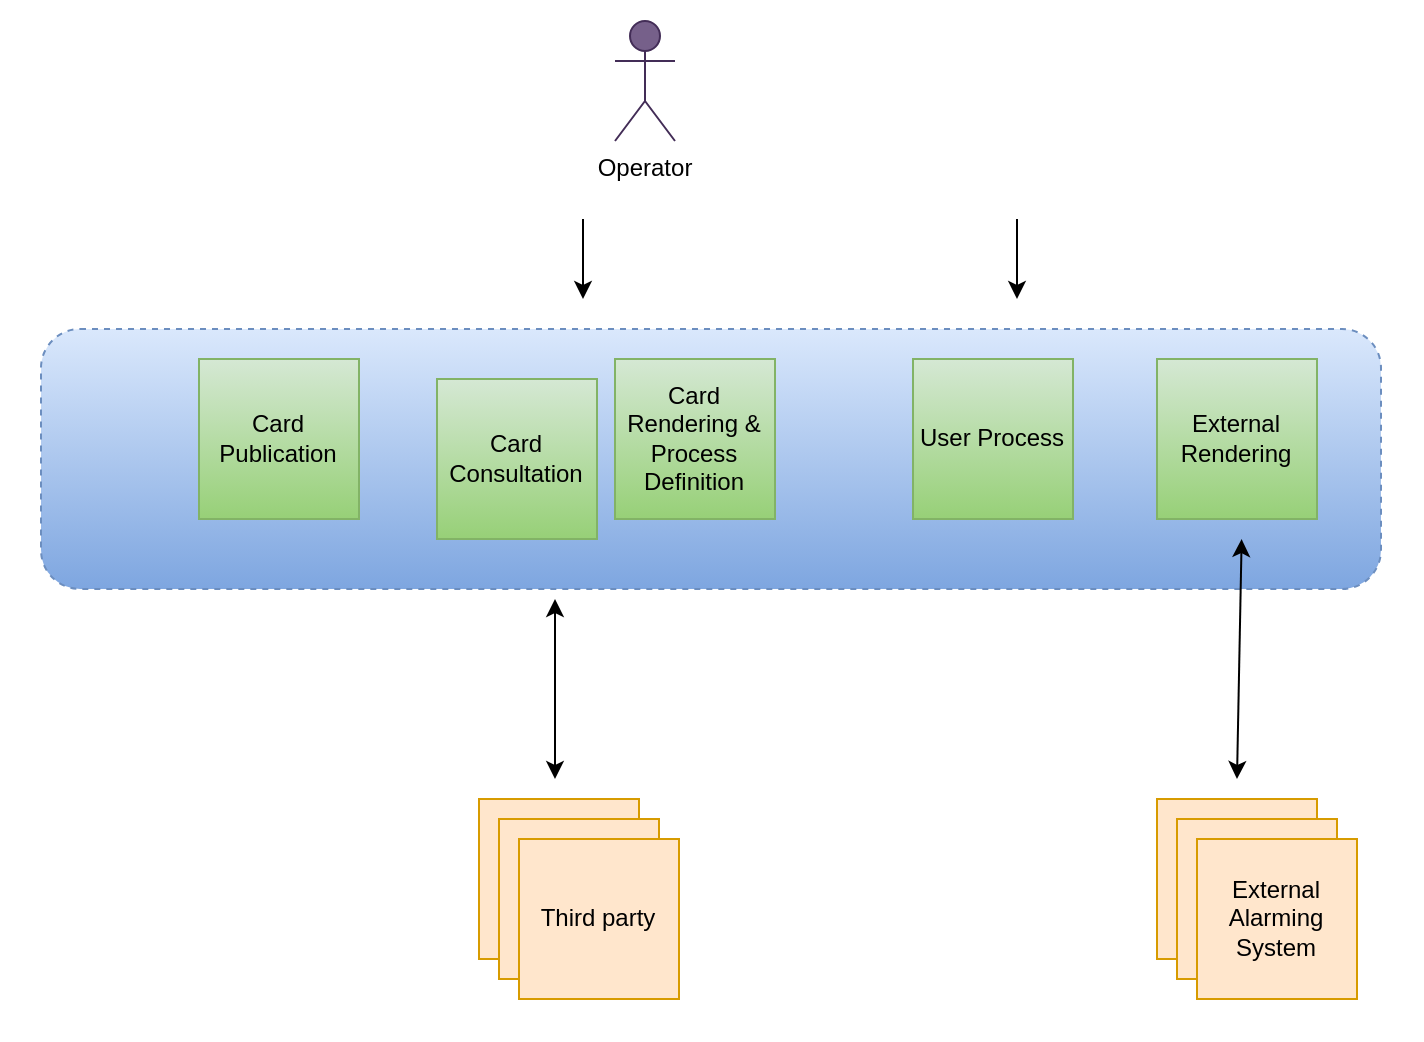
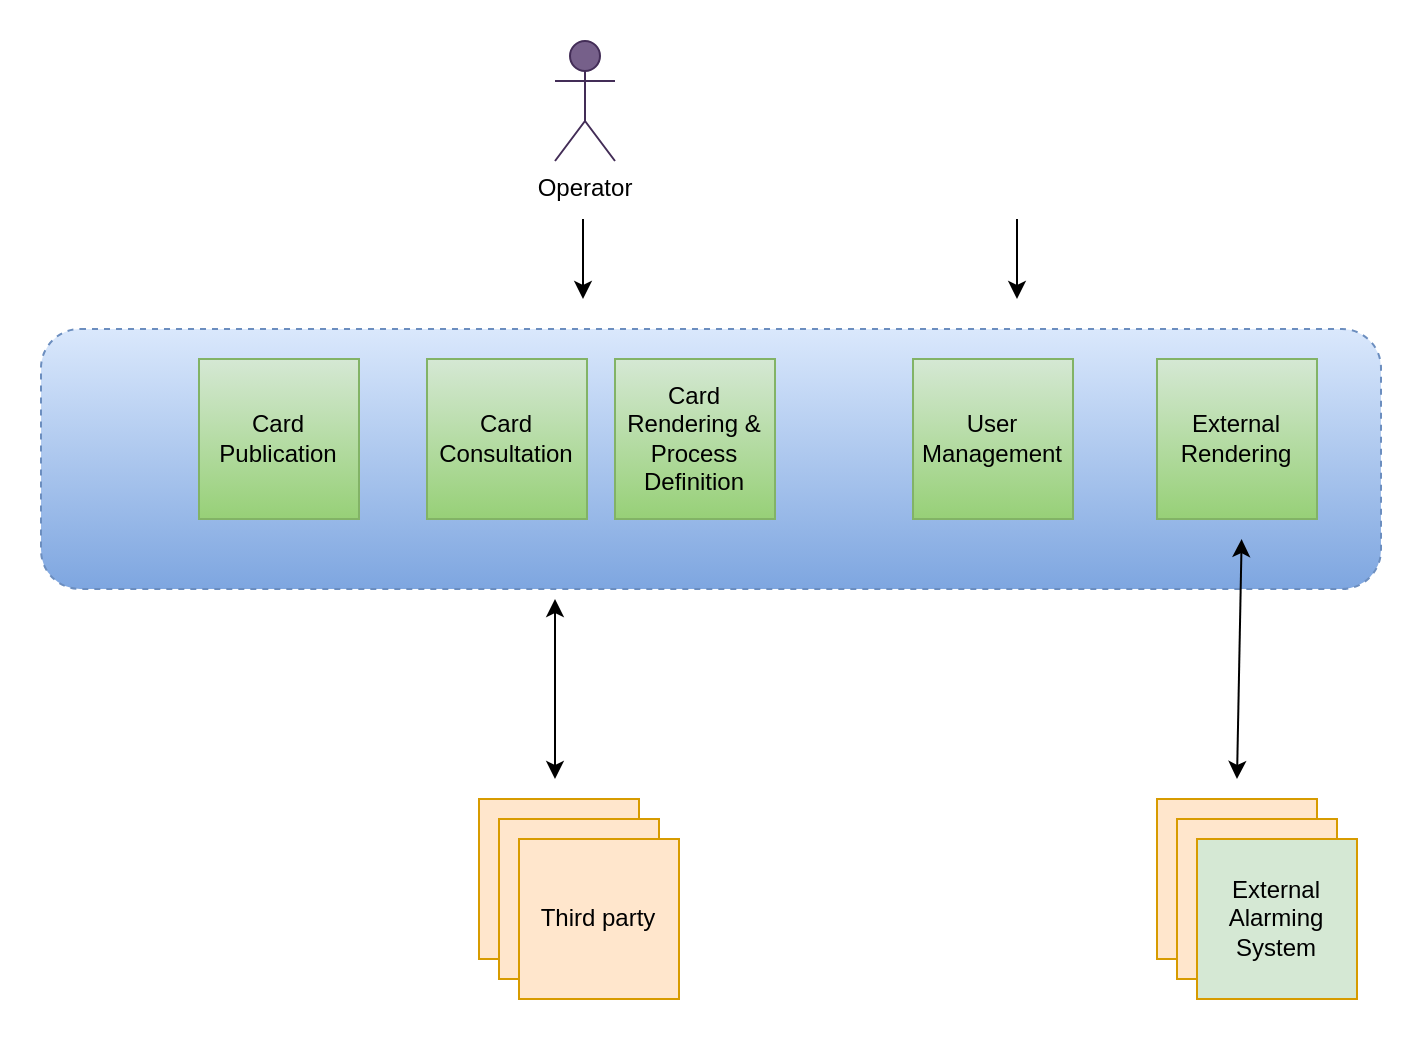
(645, 81) -> (585, 101)
(993, 439) -> (993, 439)
(517, 459) -> (507, 439)
(1277, 919) -> (1277, 919)
